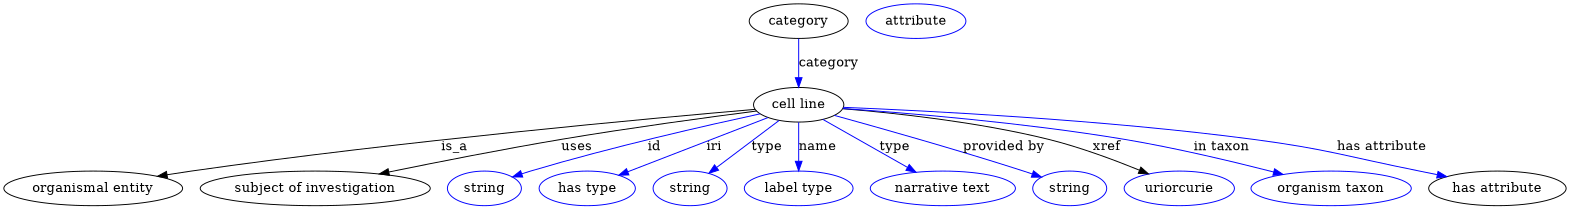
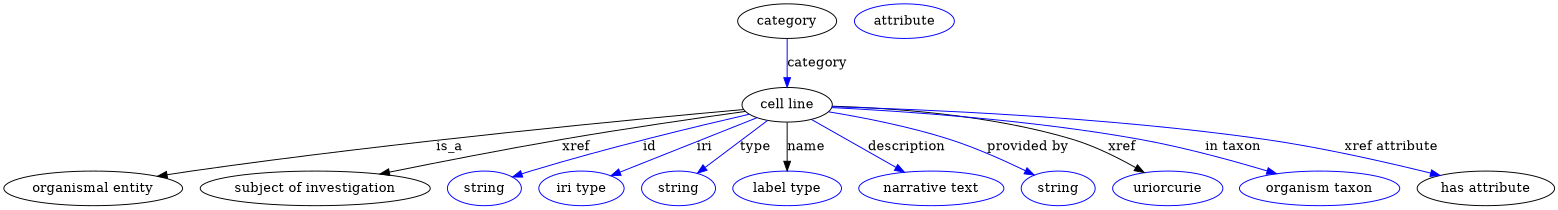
(799, 142) -> (787, 142)
(577, 147) -> (576, 147)
(895, 147) -> (907, 147)
(1382, 147) -> (1391, 147)
(587, 188) -> (581, 188)
